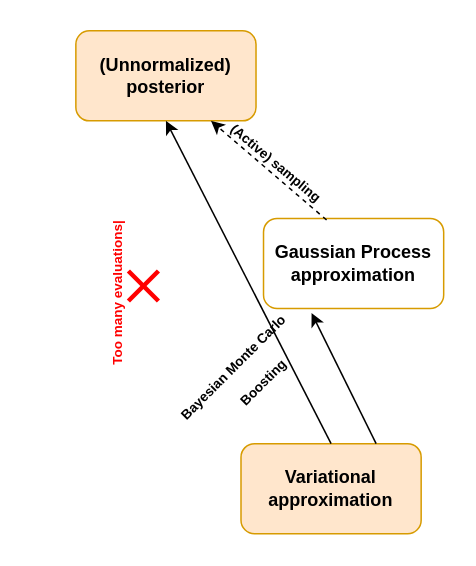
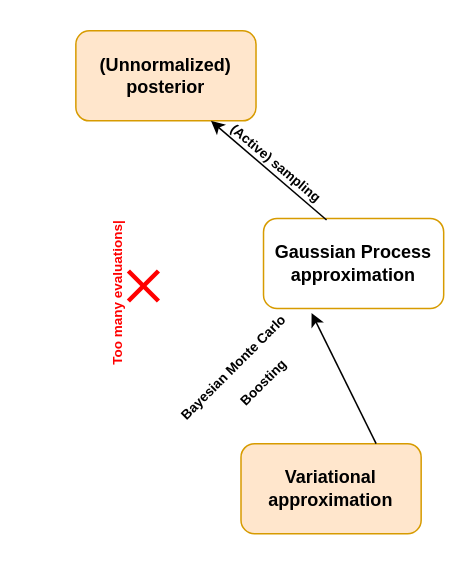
(271, 173) -> (271, 173)
(250, 286) -> none
